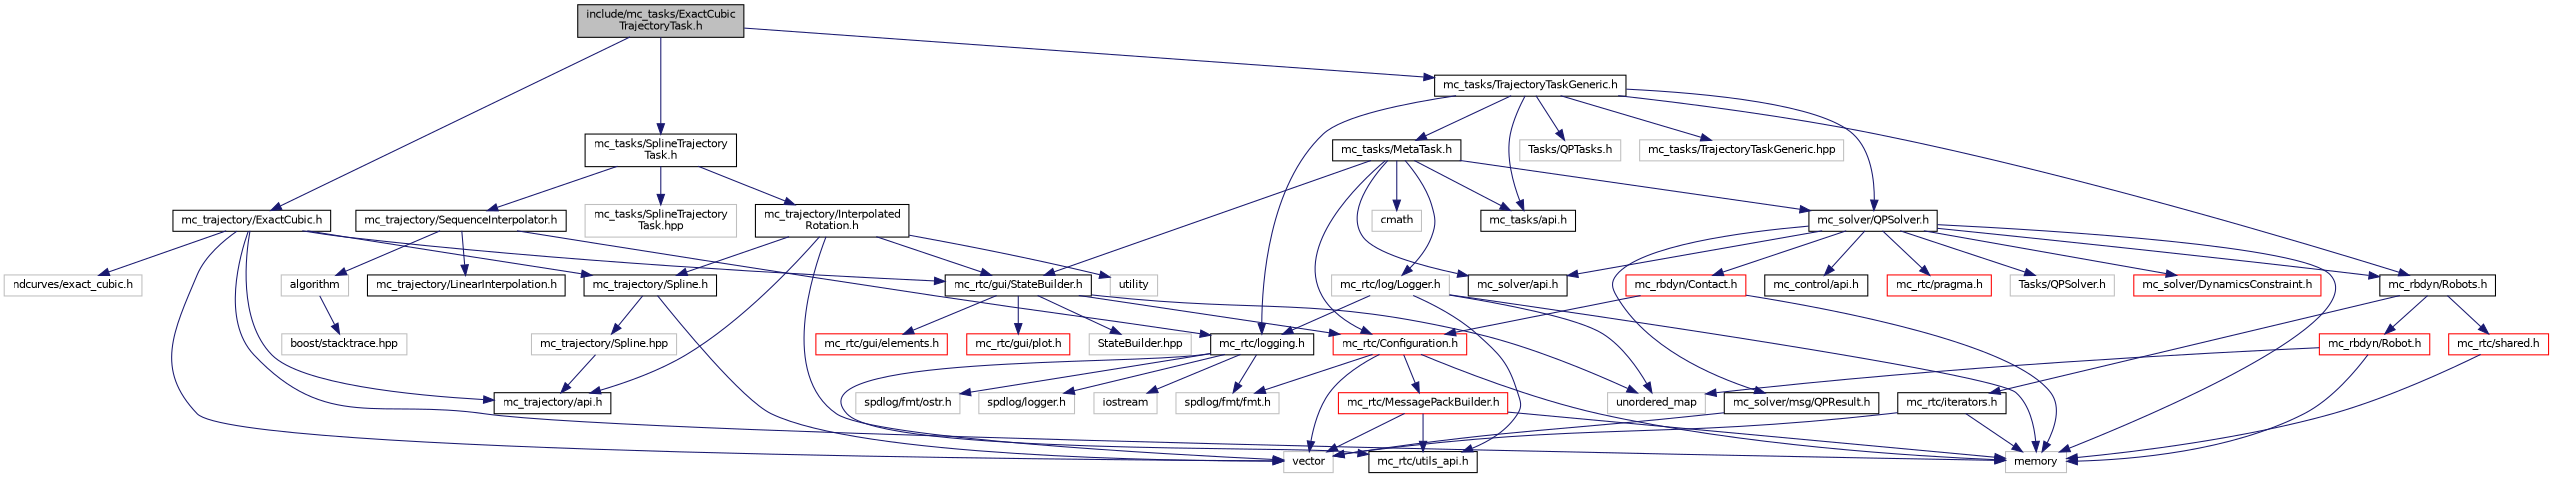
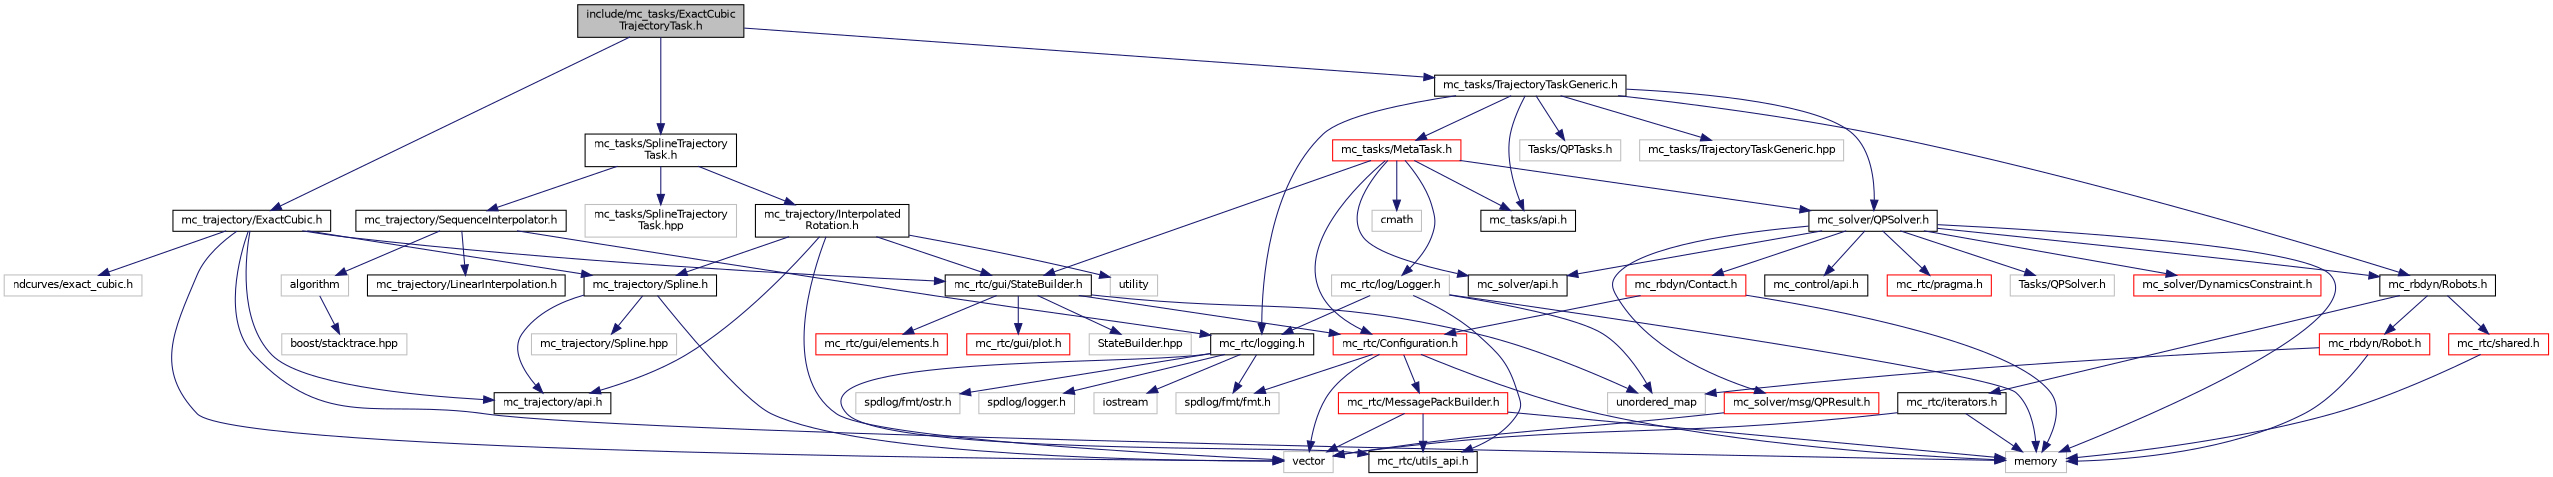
(1397, 150) -> (1397, 150)
(582, 370) -> (527, 327)
(1802, 403) -> (1802, 403)
